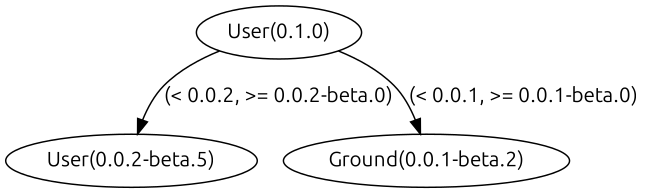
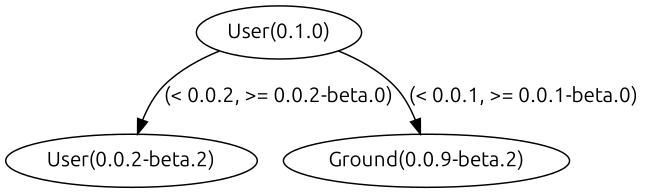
(131, 161) -> (131, 161)
(426, 161) -> (426, 161)
